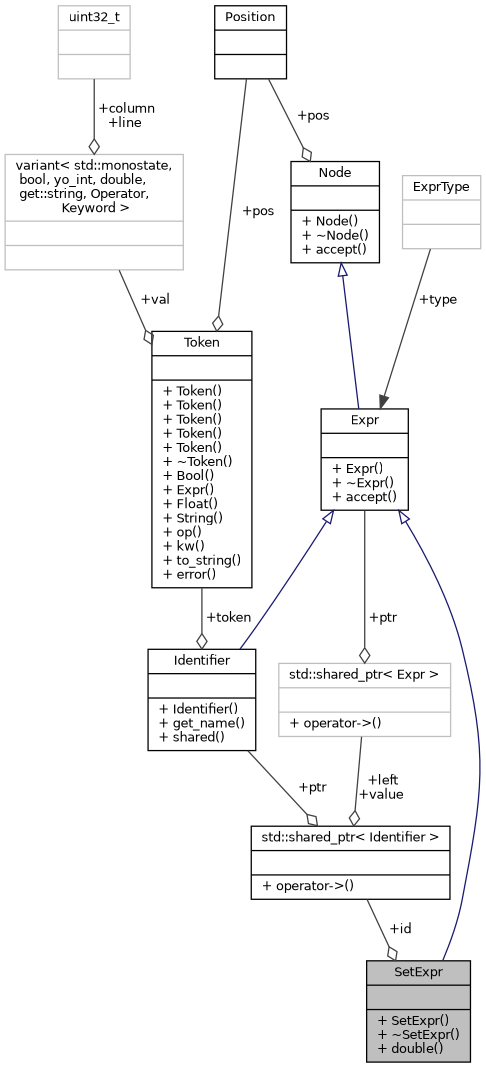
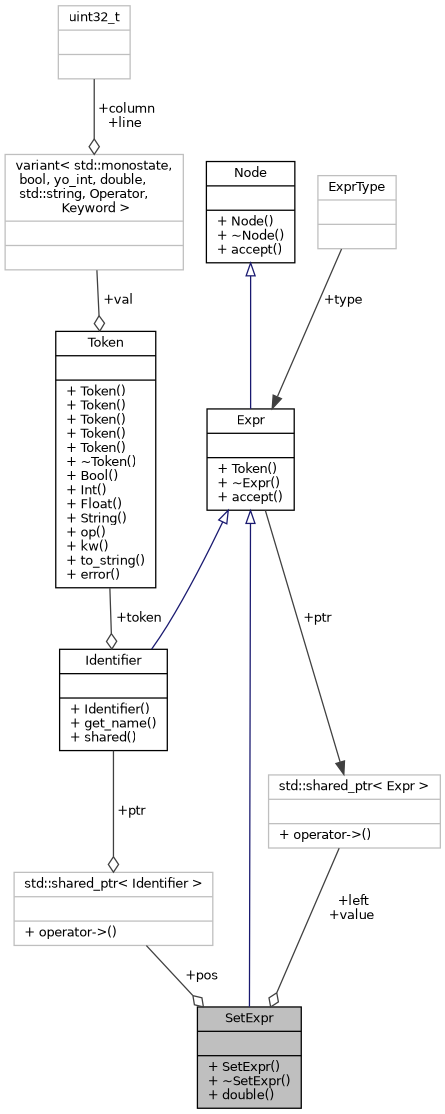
(251, 42) -> none
(83, 194) -> (82, 194)
(358, 469) -> (247, 469)
(188, 490) -> (87, 490)
(365, 579) -> (303, 636)
(358, 774) -> (308, 920)
(351, 863) -> (113, 909)
(399, 930) -> (200, 976)
